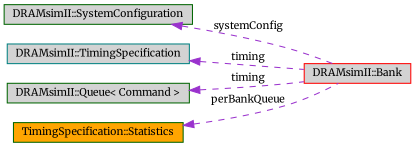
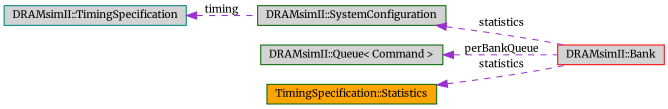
(248, 26) -> (502, 23)
(252, 65) -> (227, 16)
(248, 78) -> (502, 49)
(248, 100) -> (502, 65)
